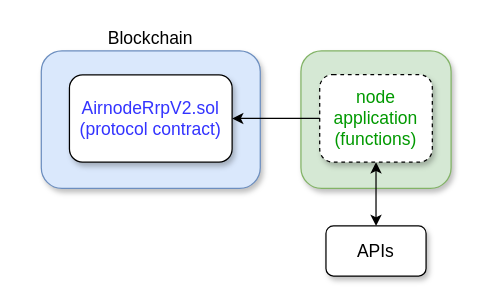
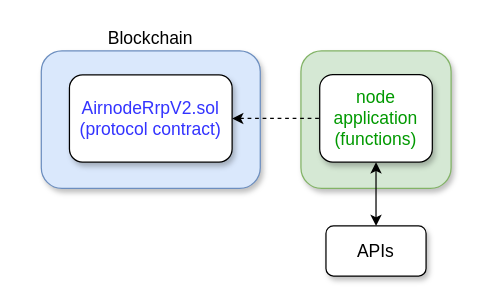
(281, 118) -> (281, 118)
(376, 118) -> (376, 118)
